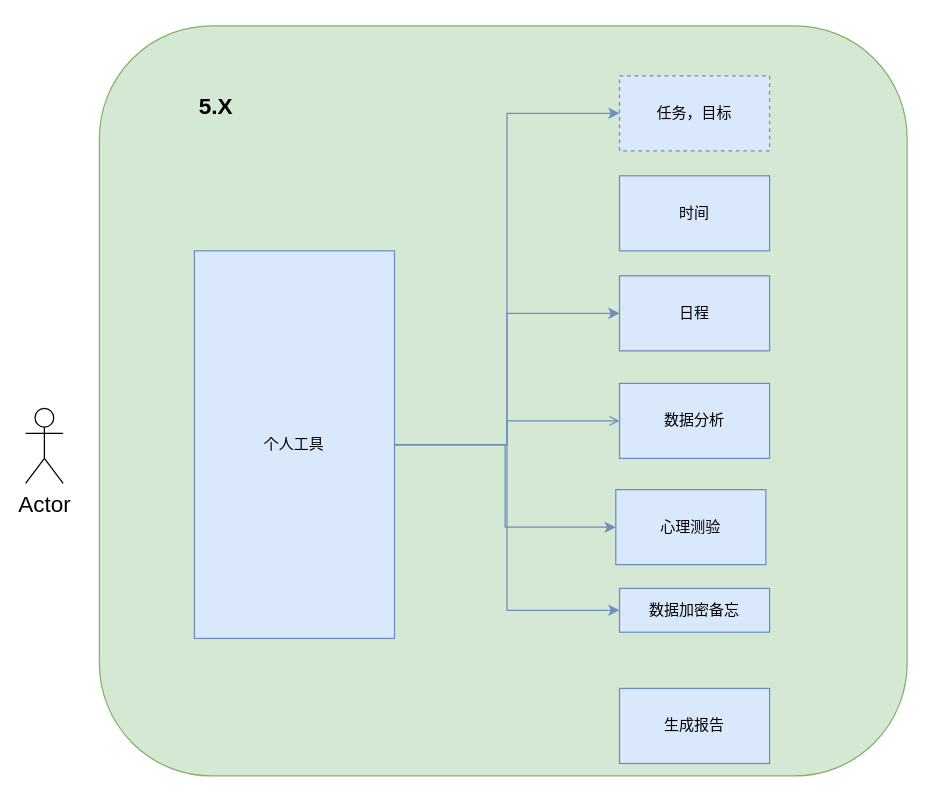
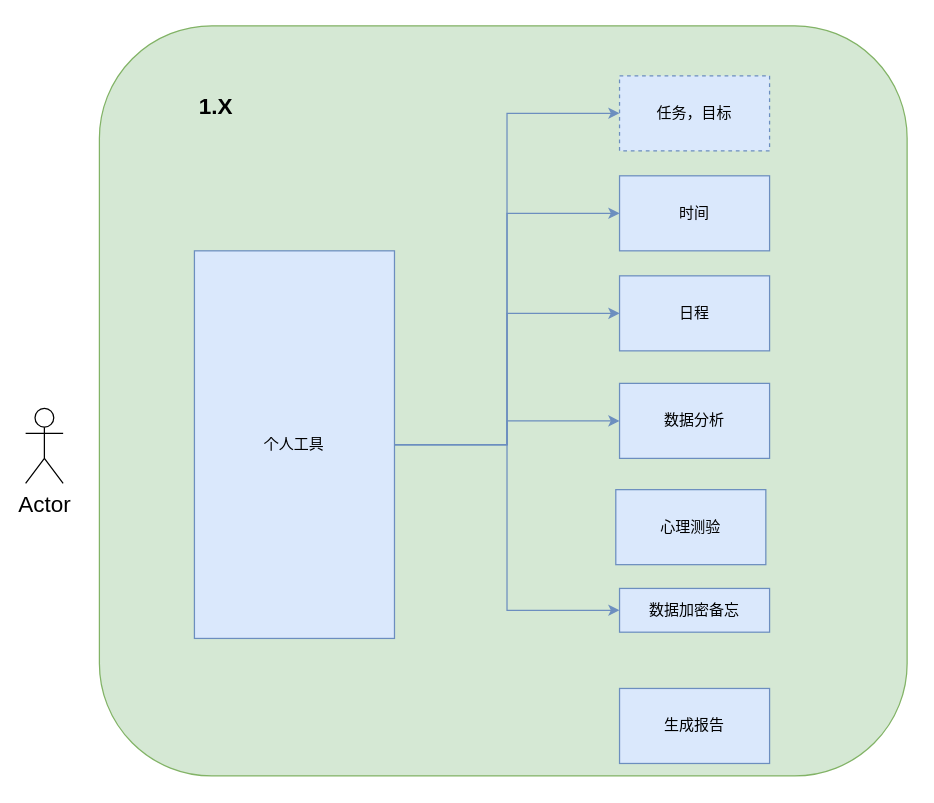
(213, 107) -> (213, 107)
(611, 421) -> (609, 421)
(558, 527) -> (559, 213)
